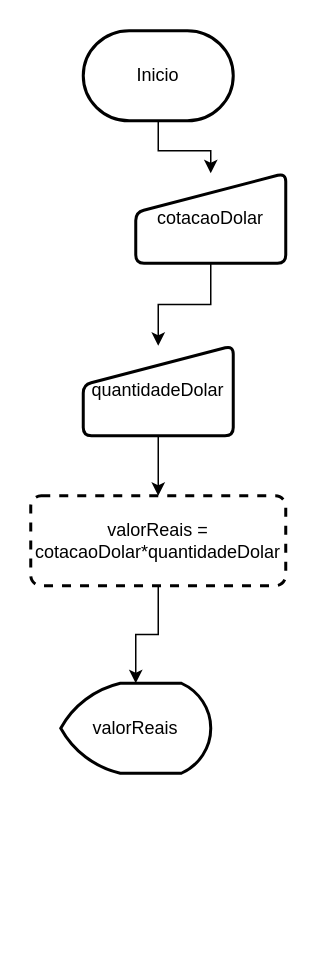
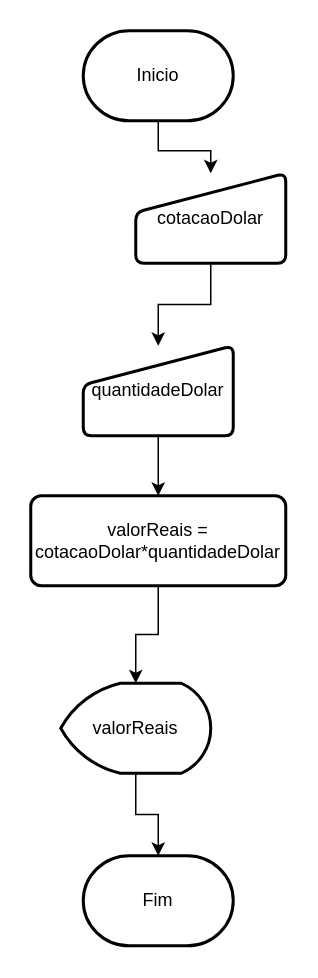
(158, 541) -> (158, 541)
none -> (142, 815)
none -> (158, 901)
